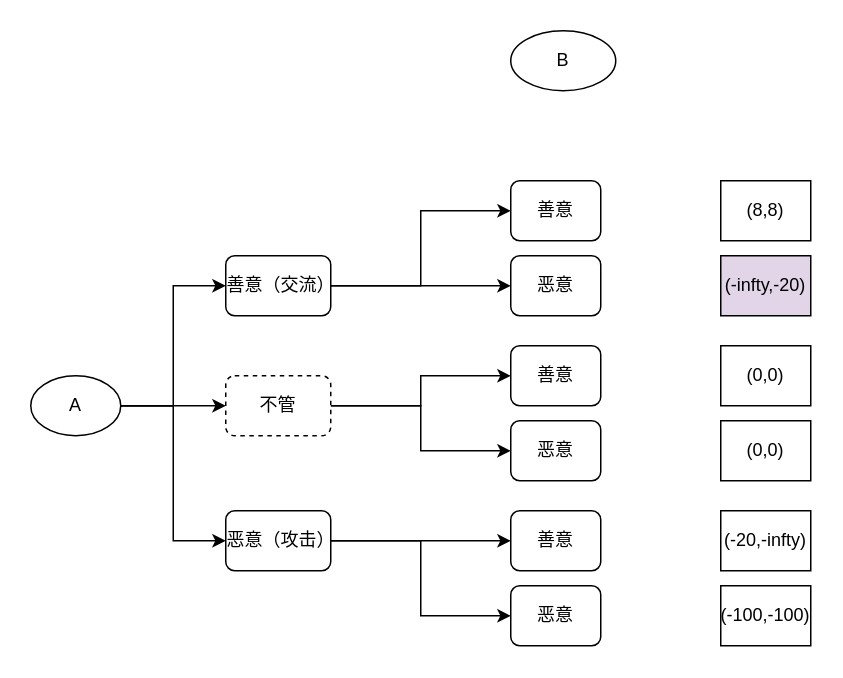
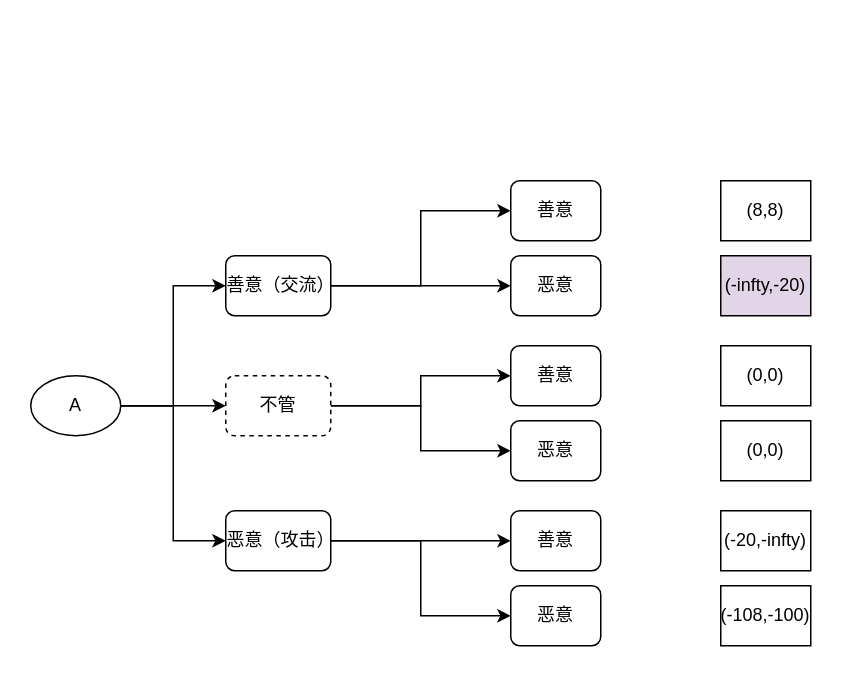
(563, 61) -> none
(766, 616) -> (766, 616)
